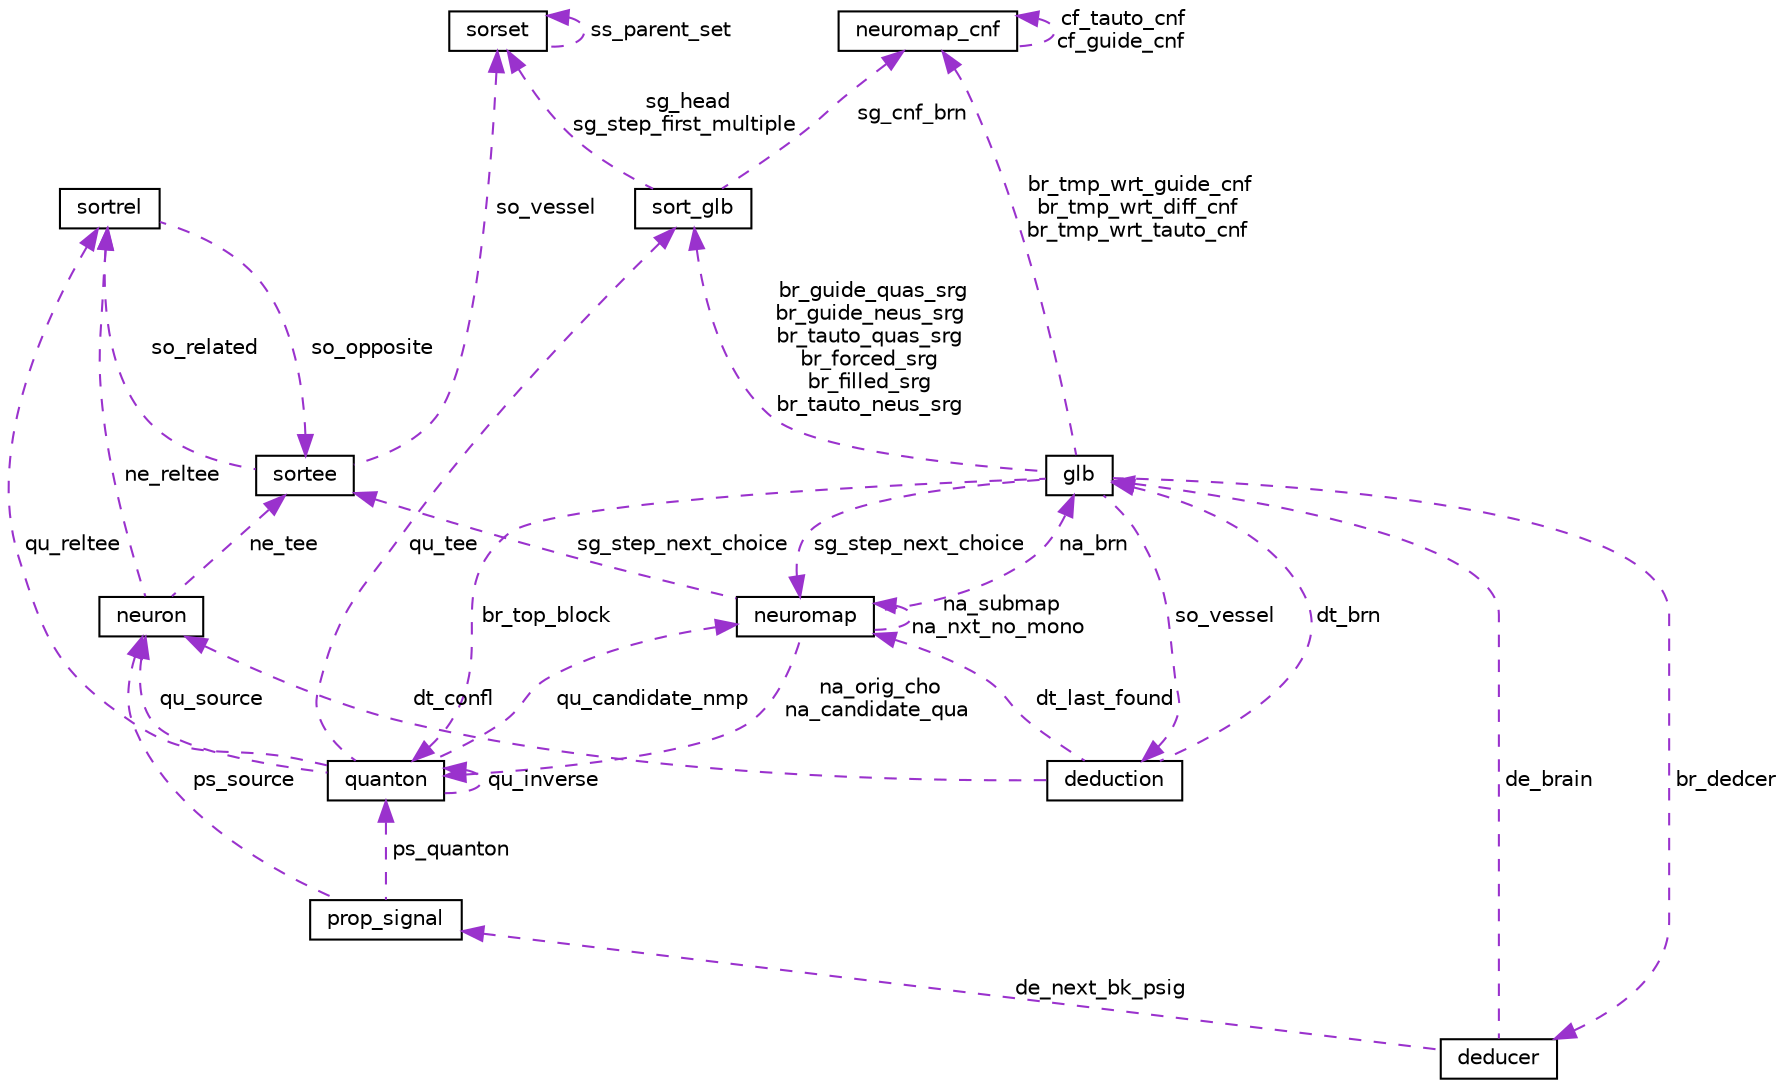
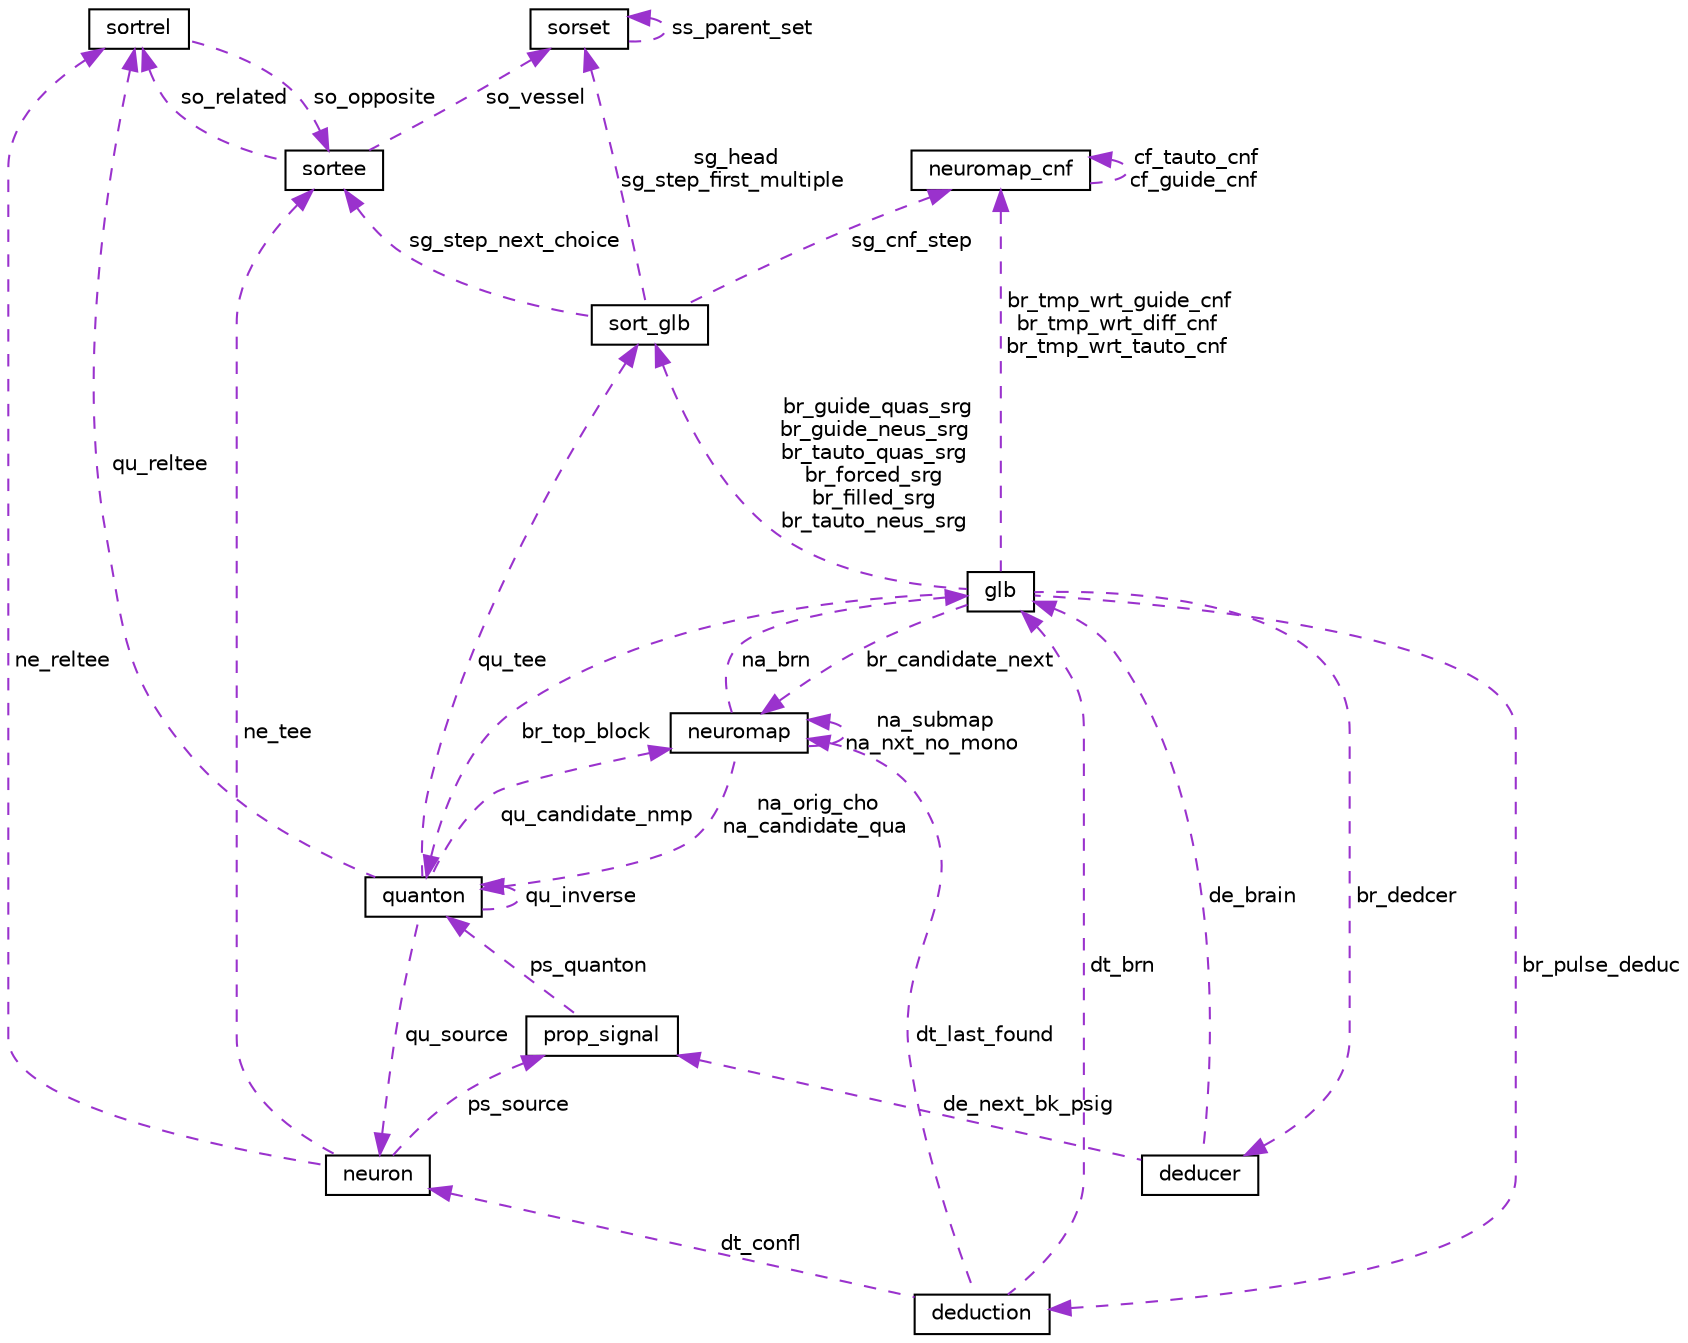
(909, 114) -> (908, 242)
(916, 545) -> (957, 661)
(555, 552) -> (463, 283)
(1223, 617) -> (1598, 967)
(193, 809) -> (452, 1100)
